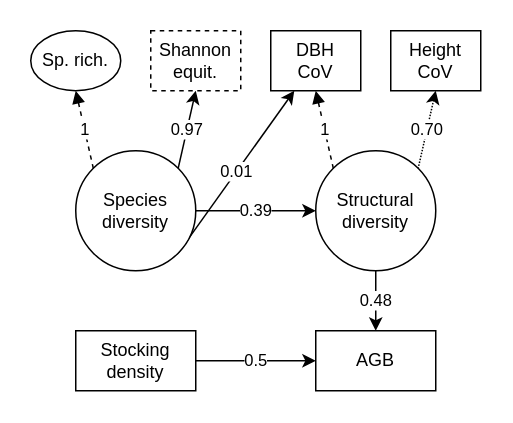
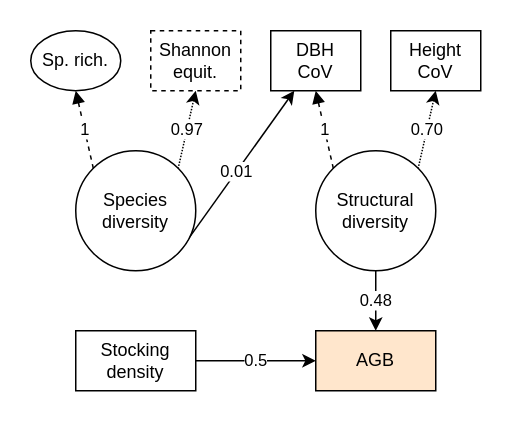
(182, 153) -> (182, 153)
(252, 211) -> none
(376, 361) -> (376, 361)
